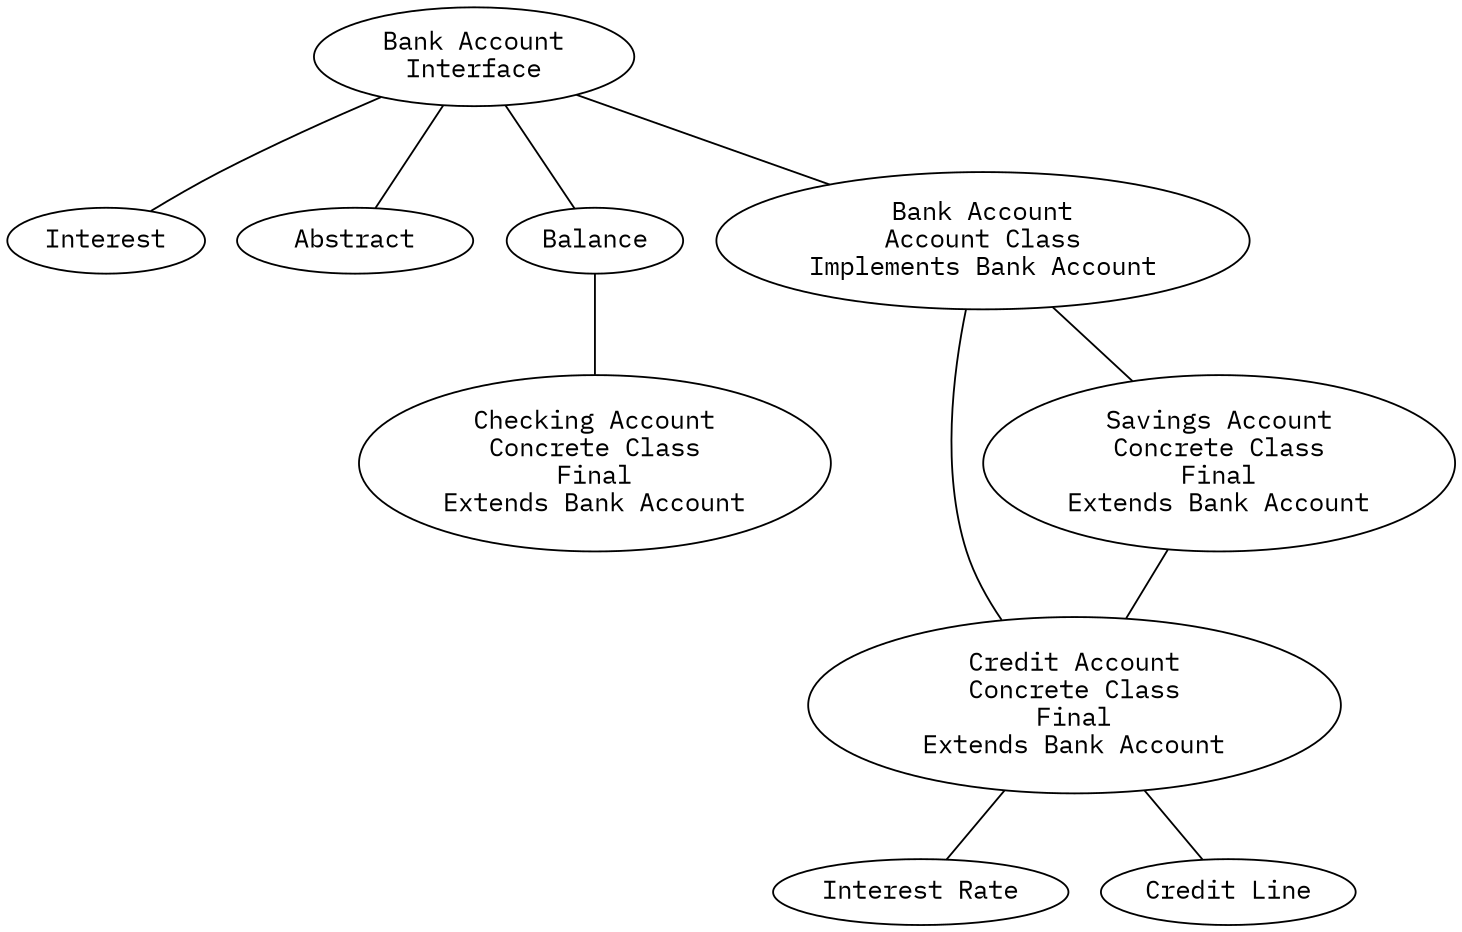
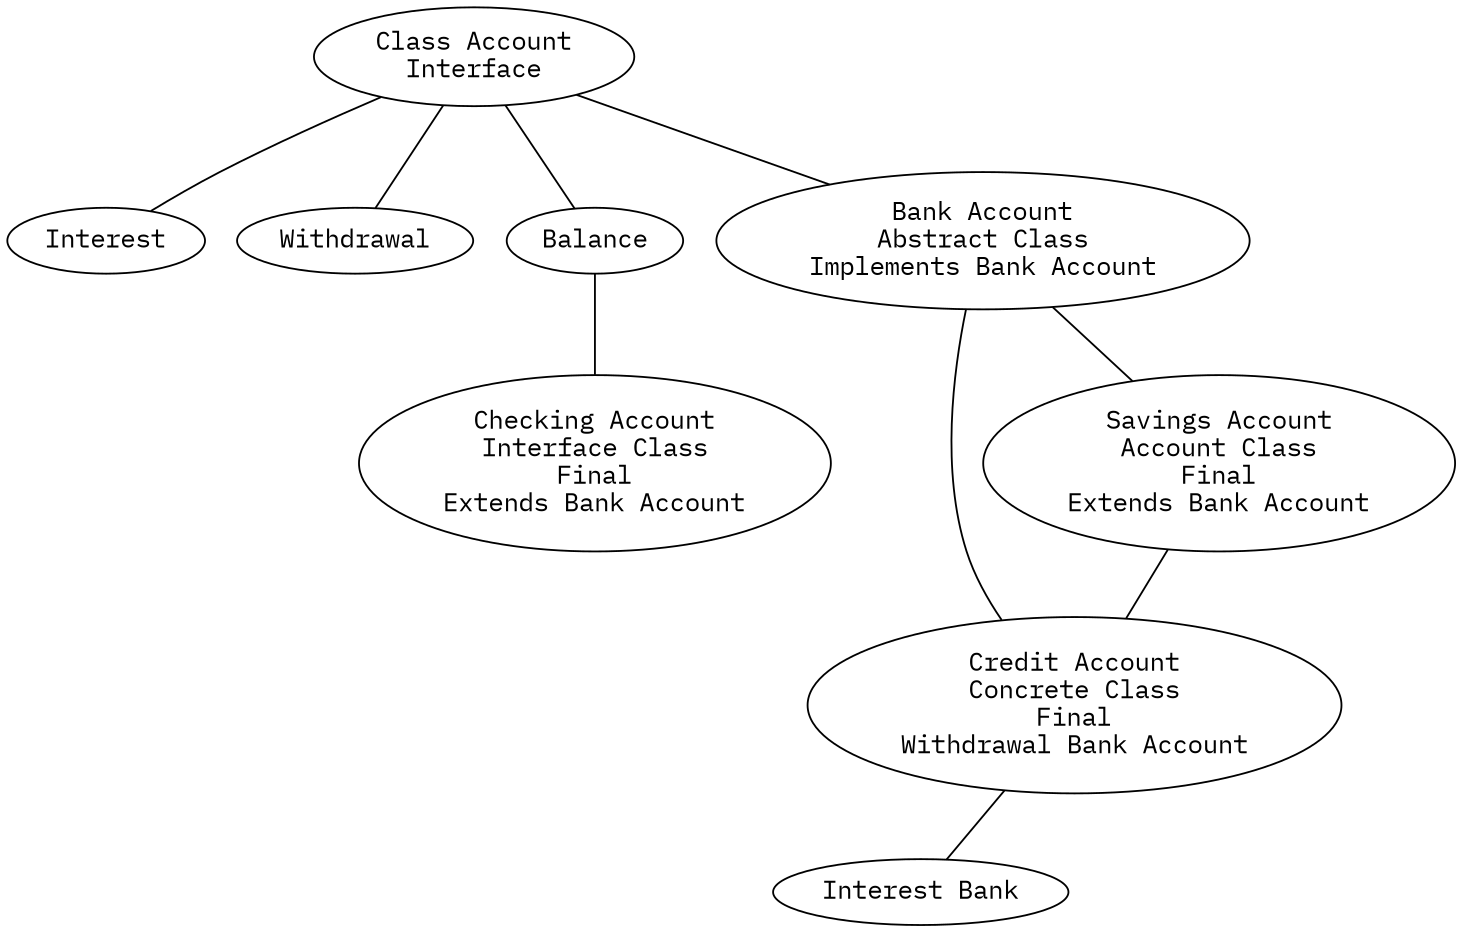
(474, 57) -> (474, 57)
(355, 241) -> (355, 241)
(983, 241) -> (983, 241)
(595, 463) -> (595, 463)
(1219, 463) -> (1219, 463)
(1075, 705) -> (1075, 705)
(921, 892) -> (921, 892)
(1228, 892) -> none
